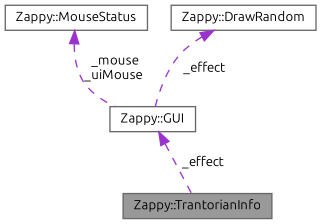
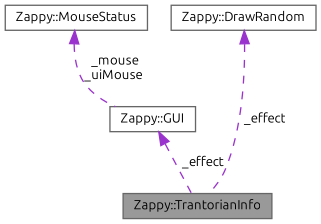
(171, 66) -> (239, 122)
